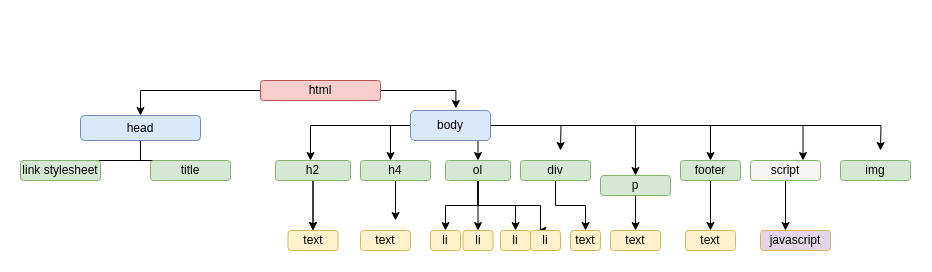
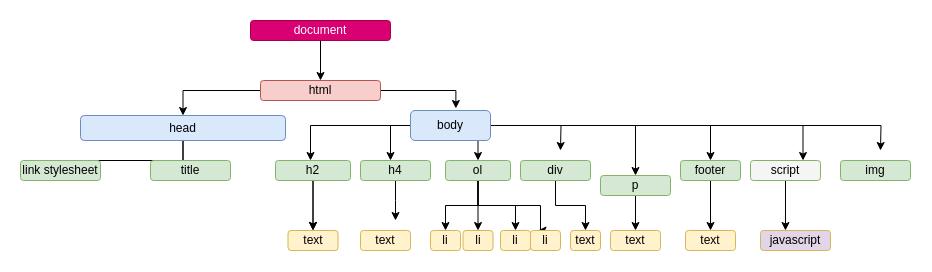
none -> (321, 31)
none -> (321, 57)
(141, 128) -> (183, 128)
